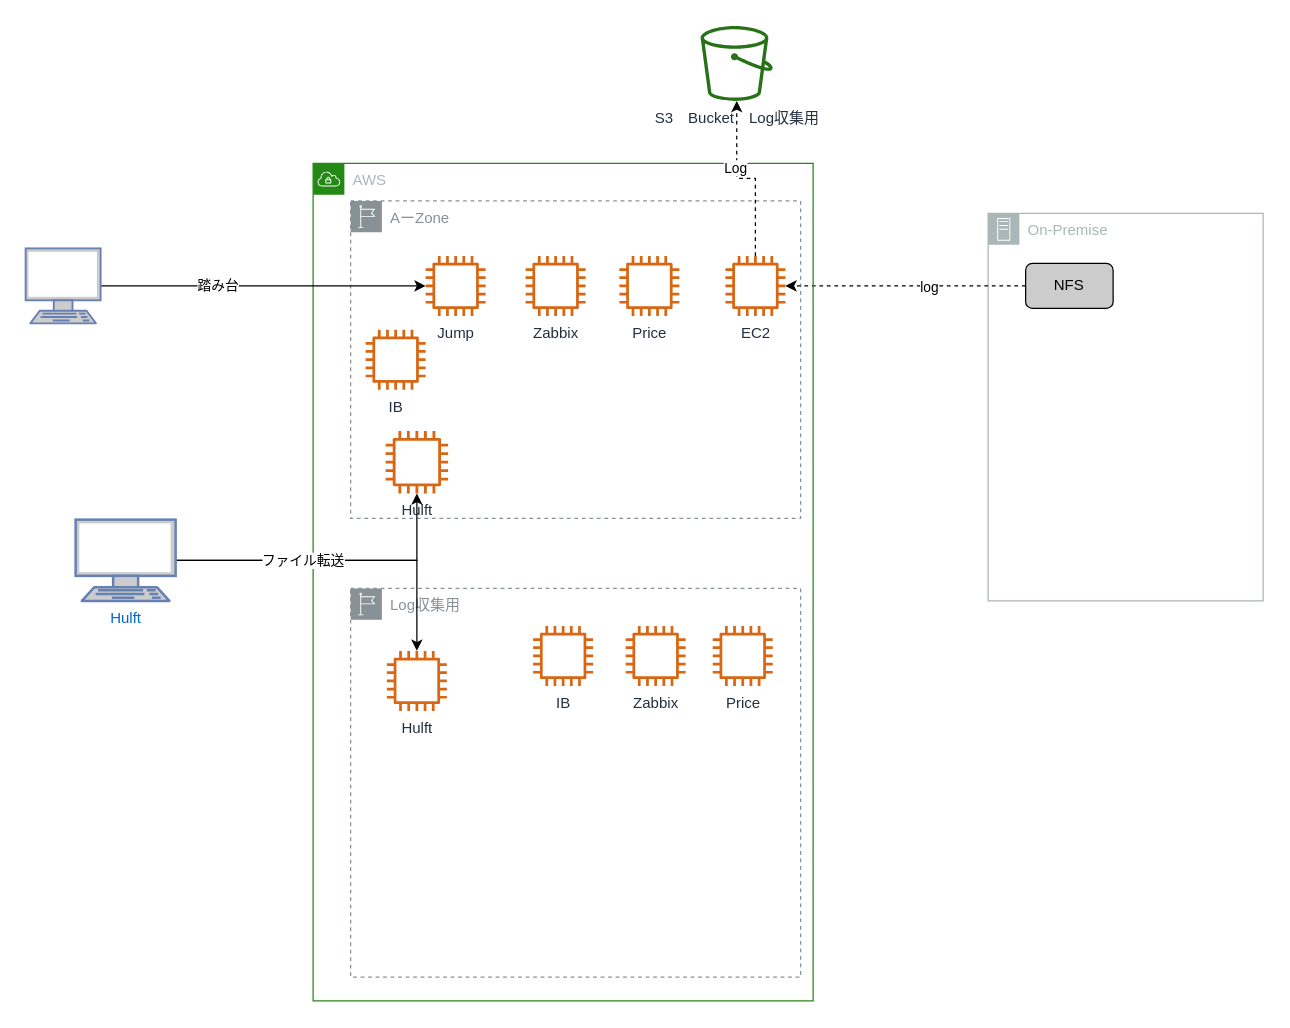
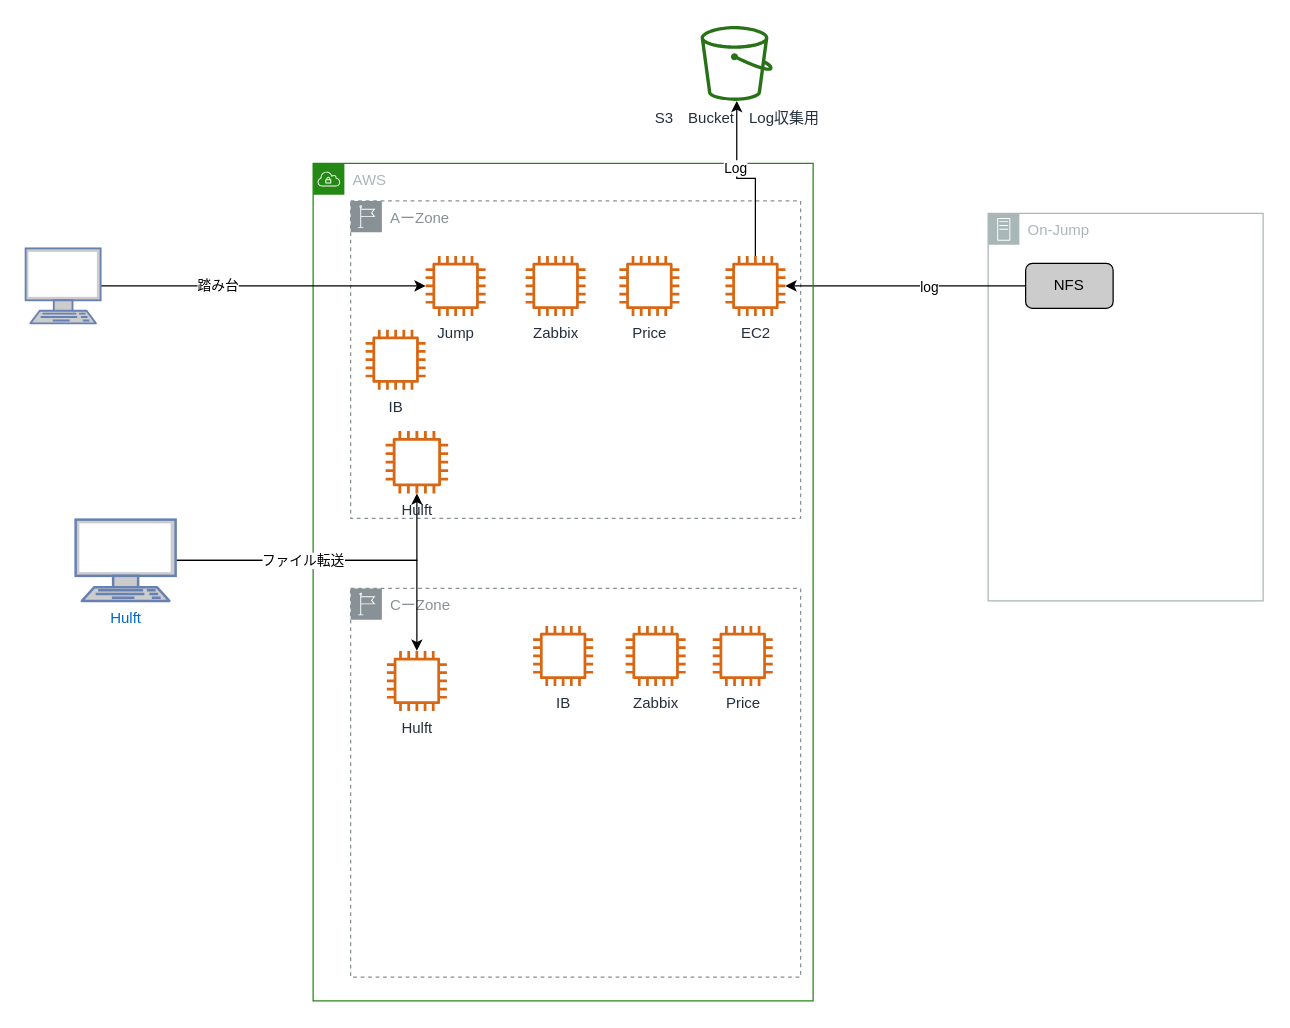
(755, 205) -> (755, 205)
(1068, 231) -> (1058, 231)
(855, 286) -> (855, 286)
(426, 606) -> (419, 606)
